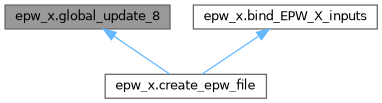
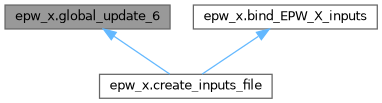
(88, 17) -> (88, 17)
(186, 86) -> (186, 86)
